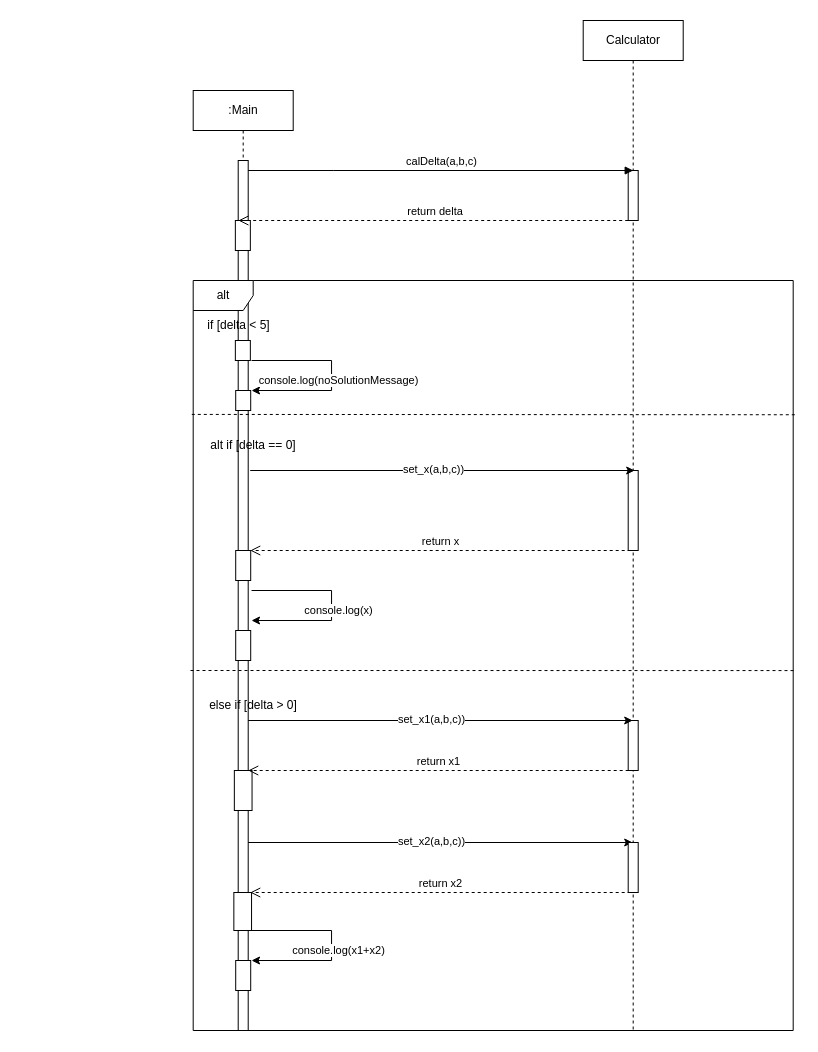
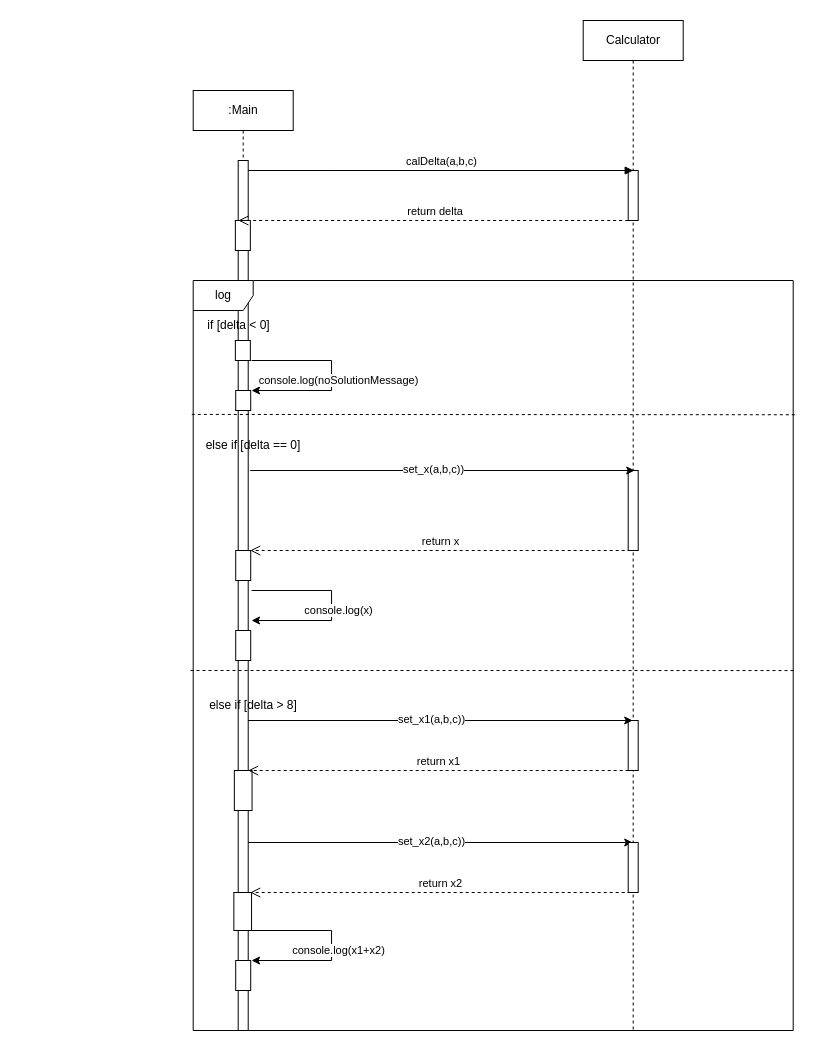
(224, 296) -> (224, 296)
(239, 326) -> (239, 326)
(254, 446) -> (254, 446)
(254, 706) -> (254, 706)
